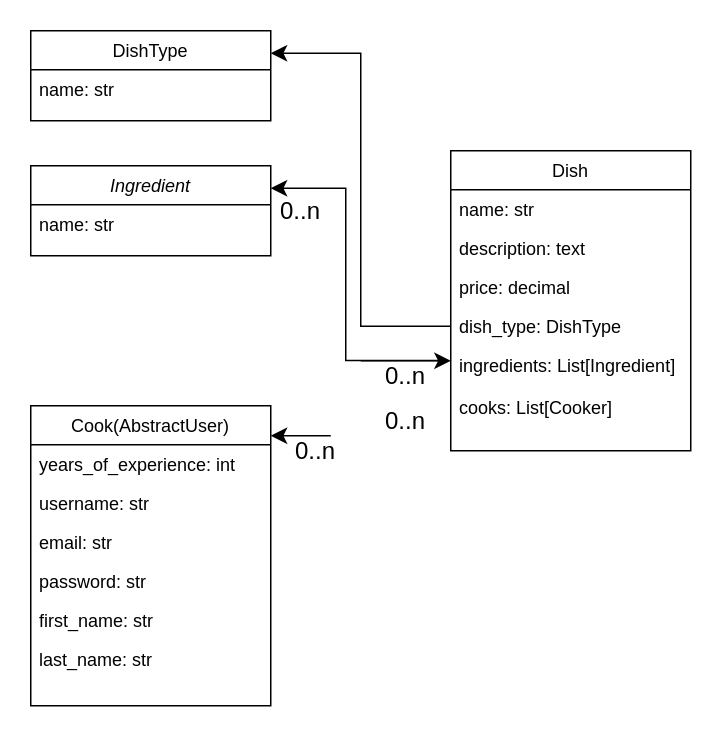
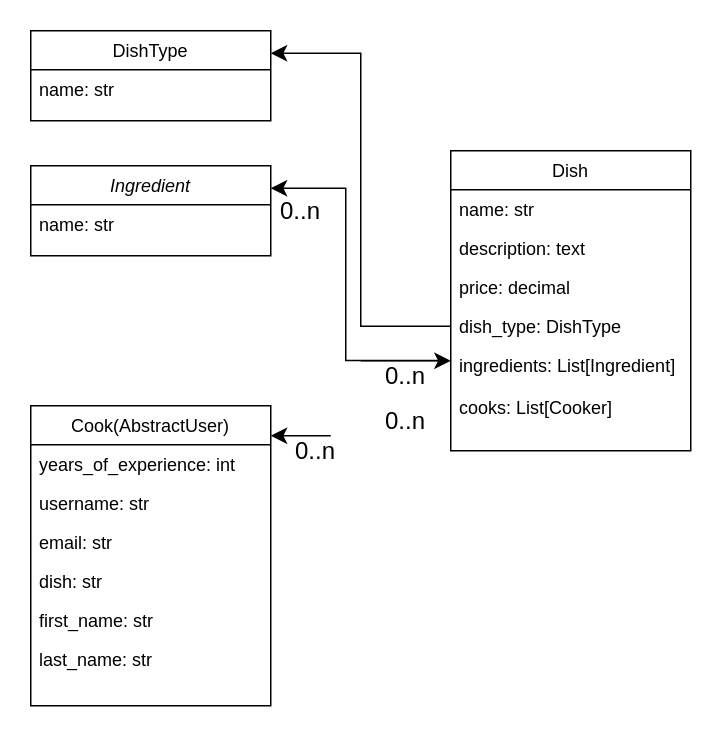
(100, 582) -> (77, 582)
